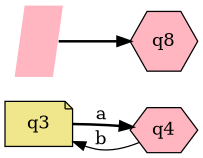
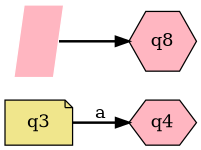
(112, 150) -> none
